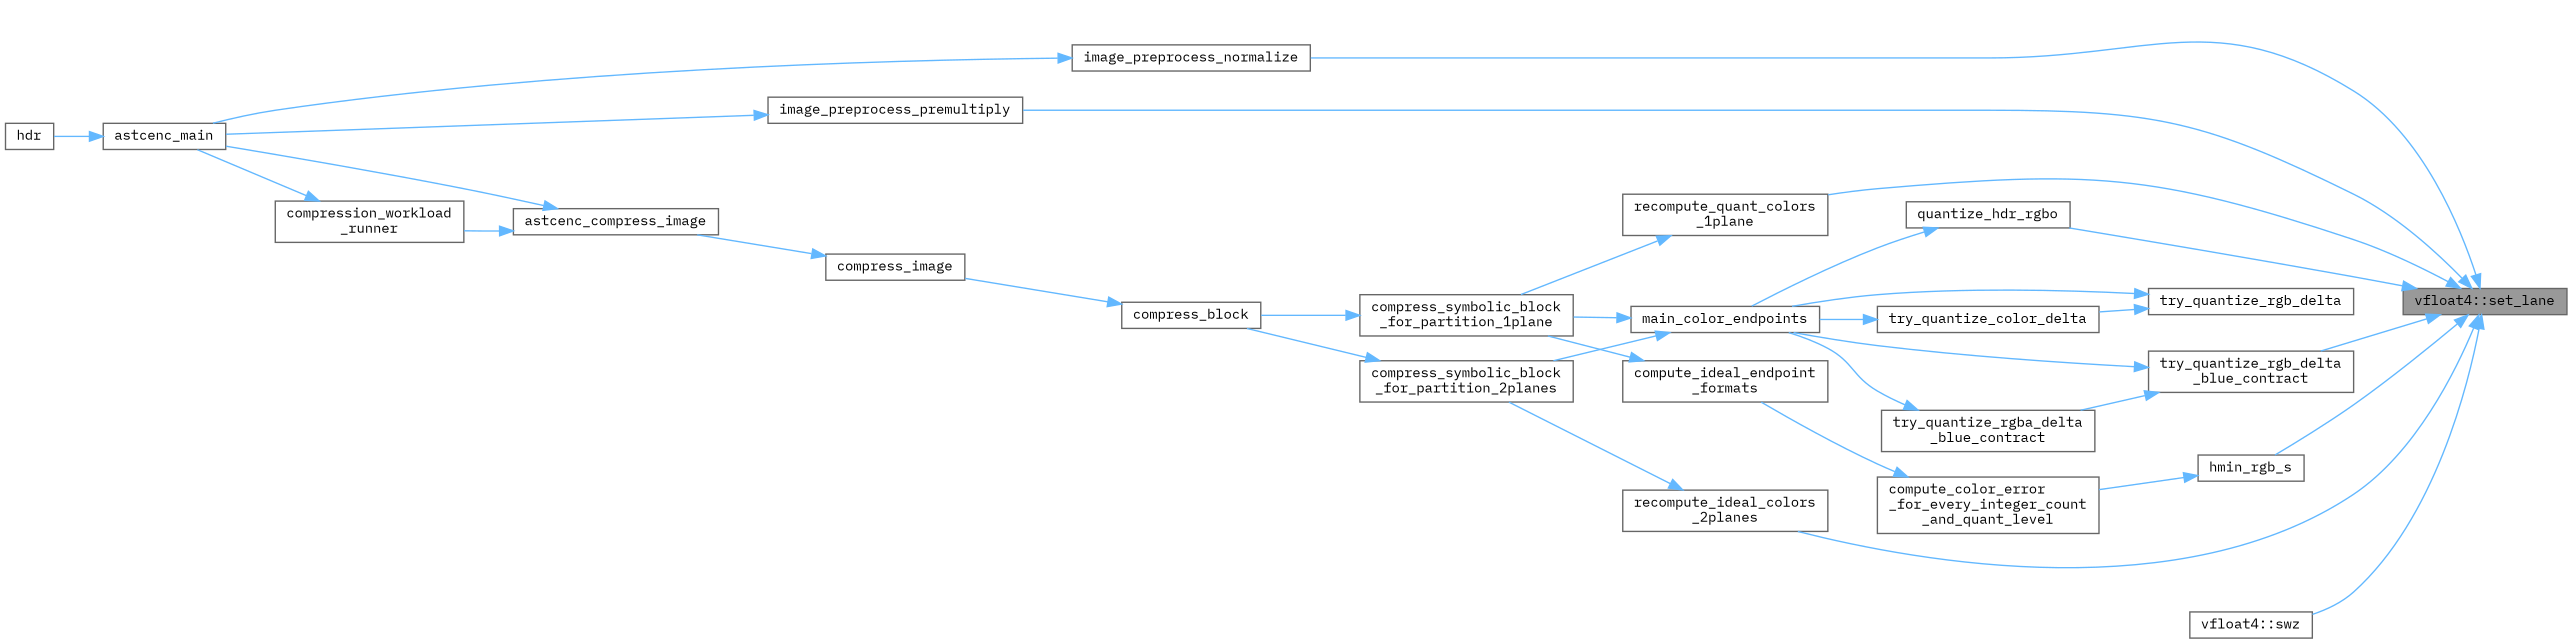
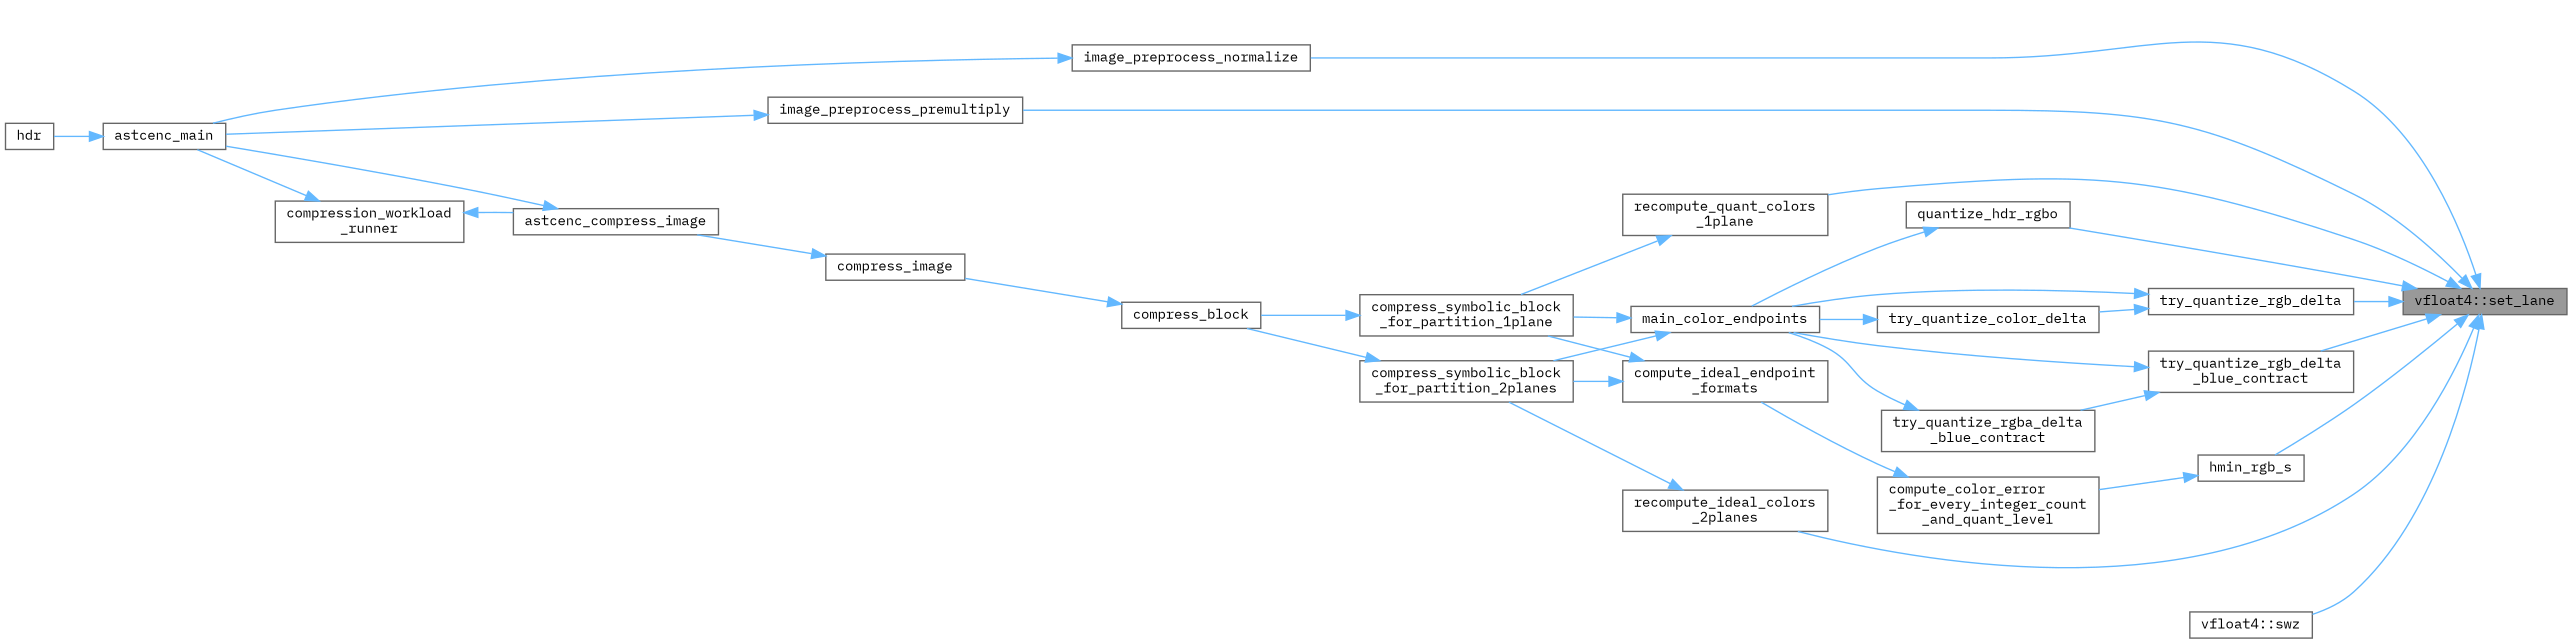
(482, 231) -> (496, 212)
none -> (2372, 302)
none -> (1591, 381)
